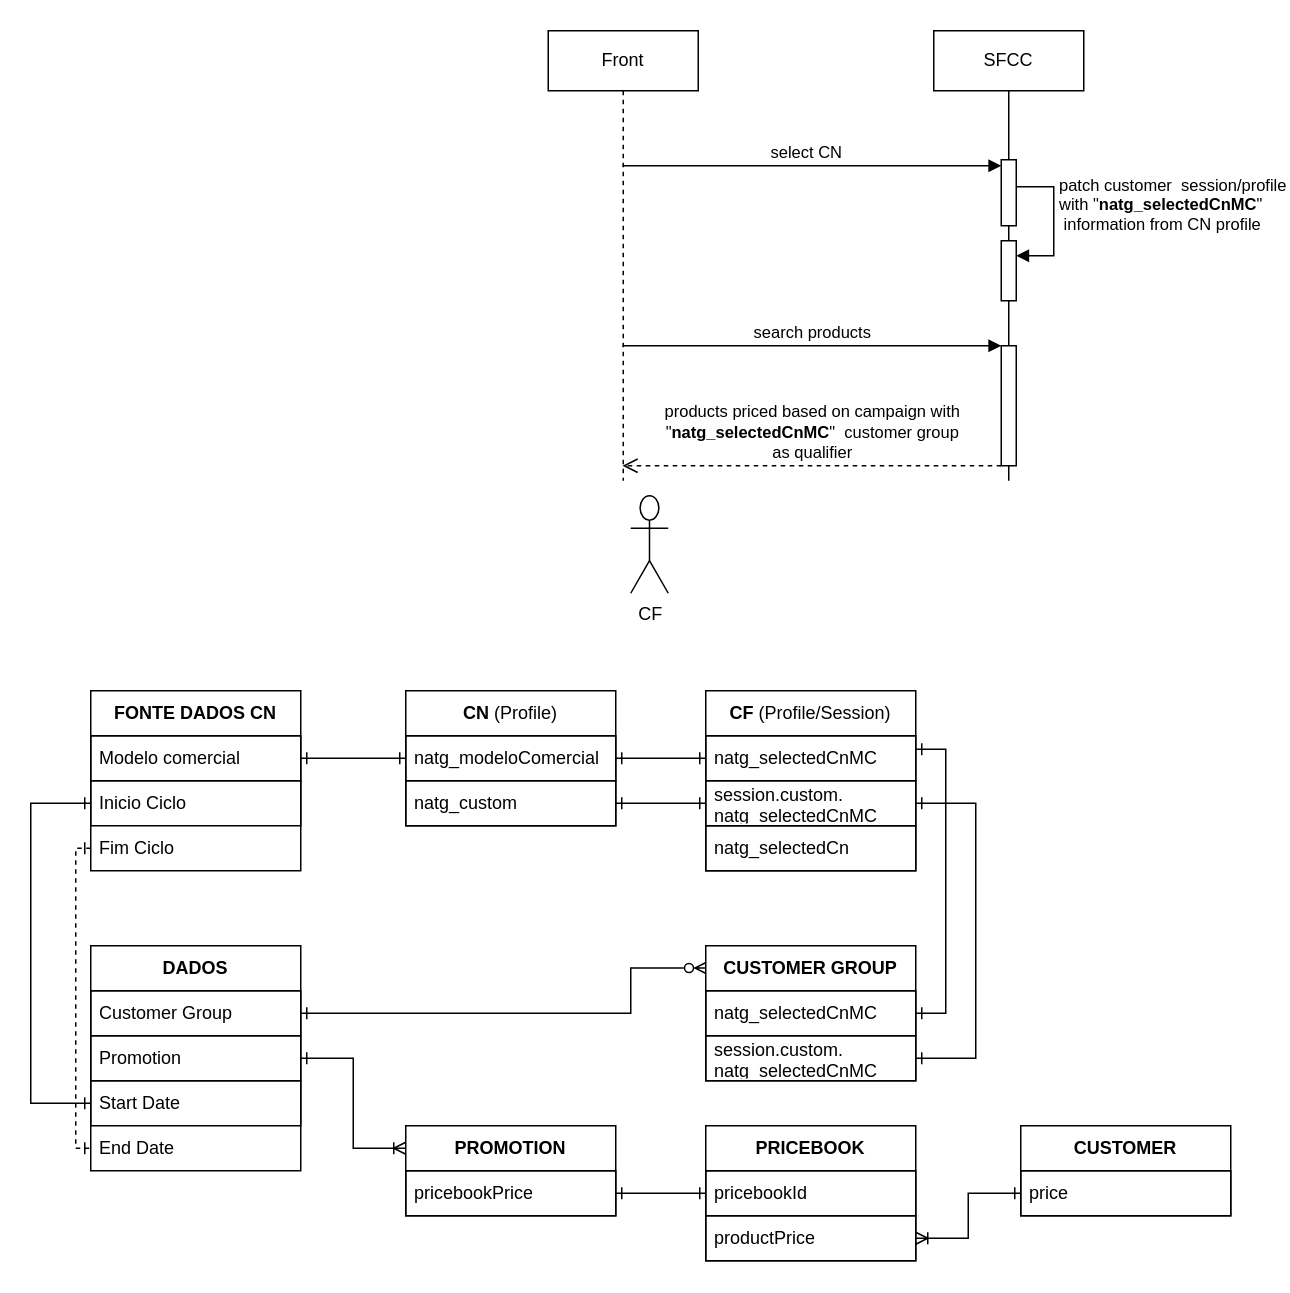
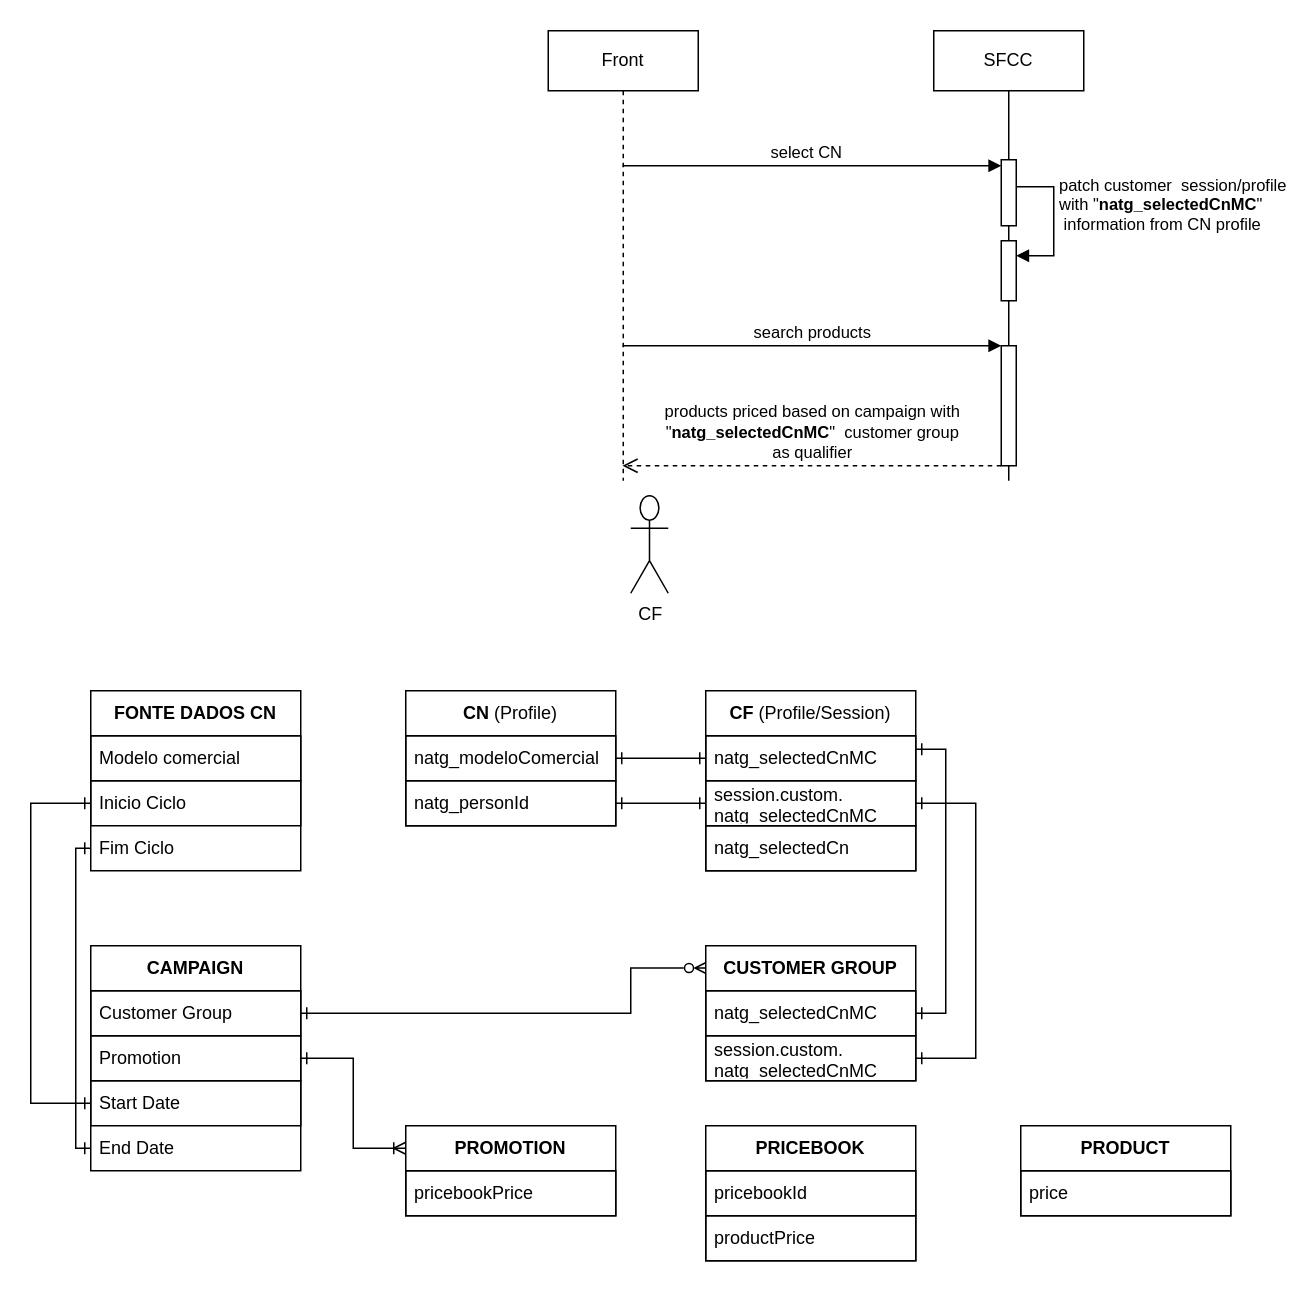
(352, 758) -> none
(470, 803) -> (480, 803)
(196, 968) -> (196, 968)
(76, 999) -> (76, 999)
(1126, 1148) -> (1126, 1148)
(660, 1193) -> none
(968, 1217) -> none
